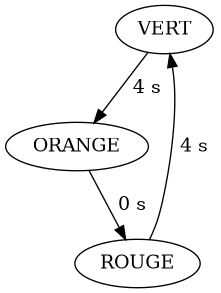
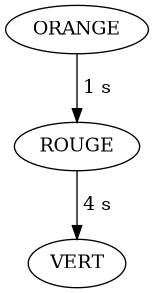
(125, 82) -> none
(133, 205) -> (98, 88)
